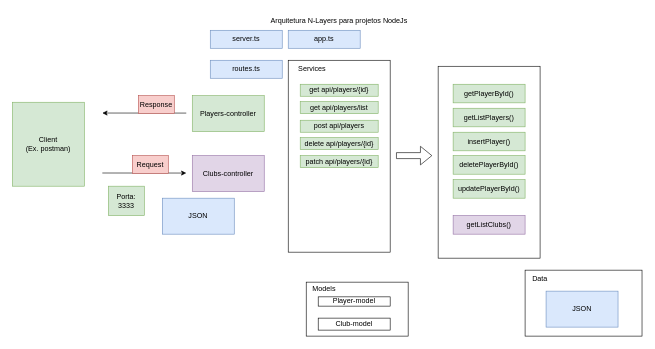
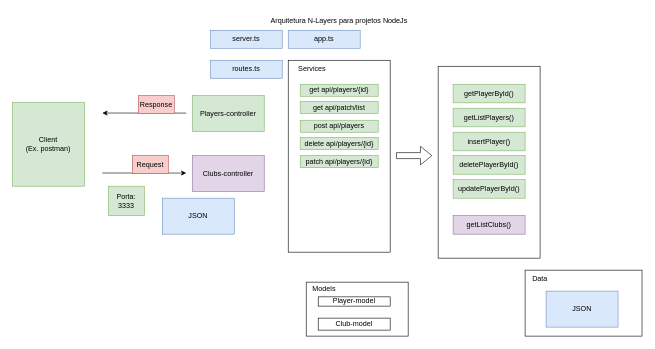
(339, 108) -> (339, 108)
